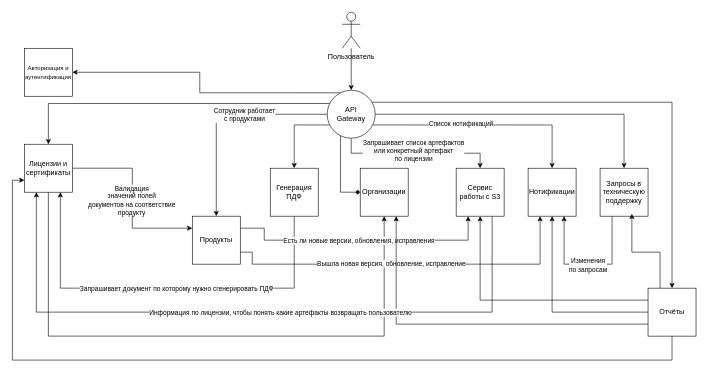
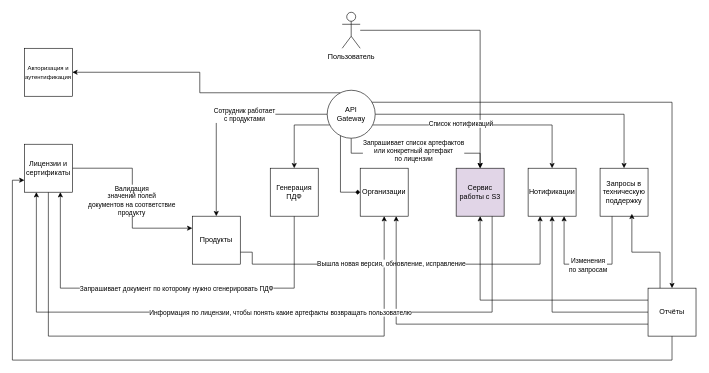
(351, 84) -> (480, 30)
(172, 104) -> none
(480, 192) -> (480, 192)
(358, 240) -> none
